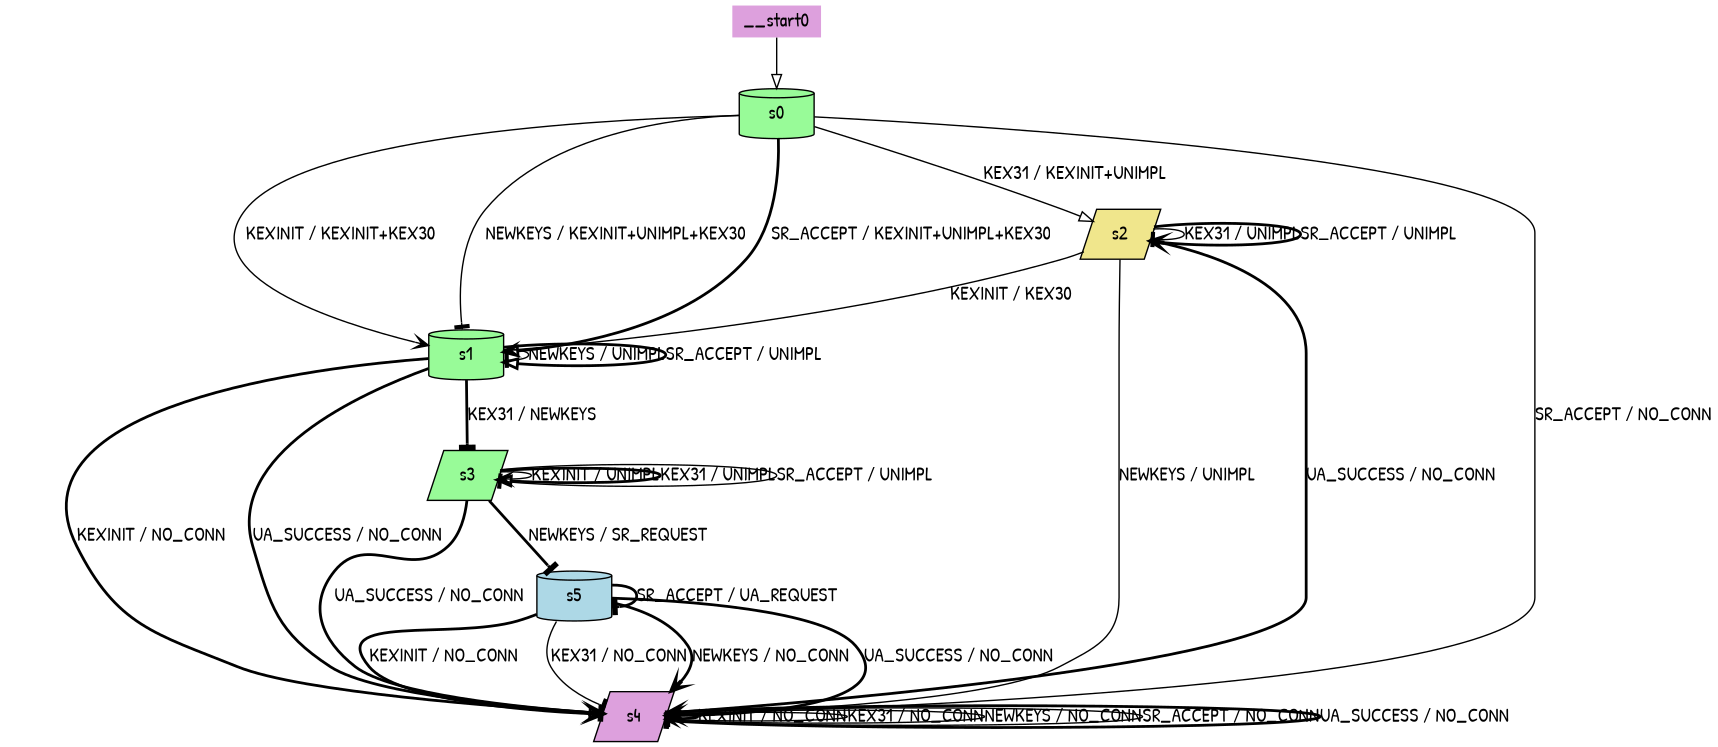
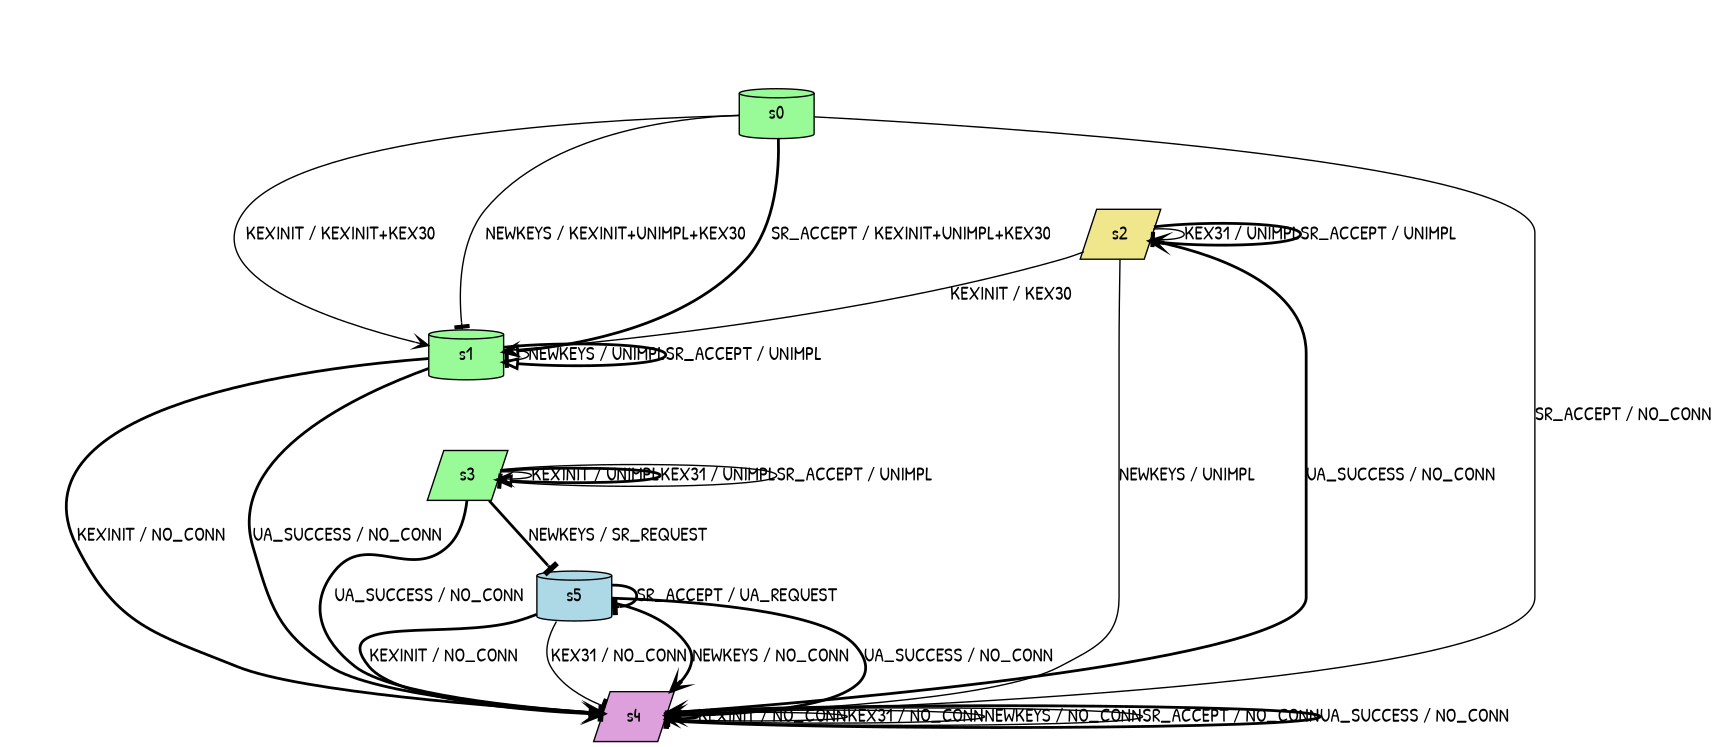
(777, 21) -> none
(948, 170) -> none
(467, 412) -> none
